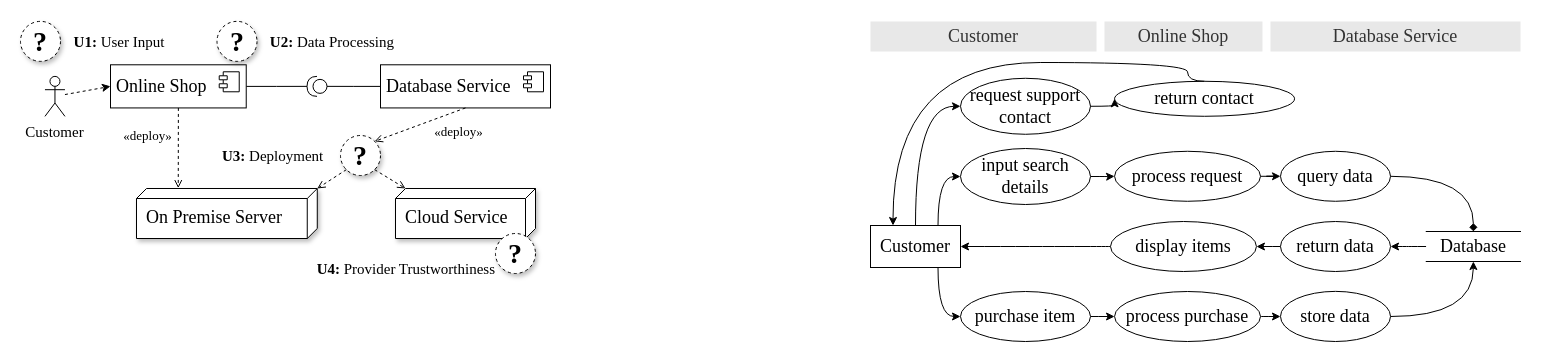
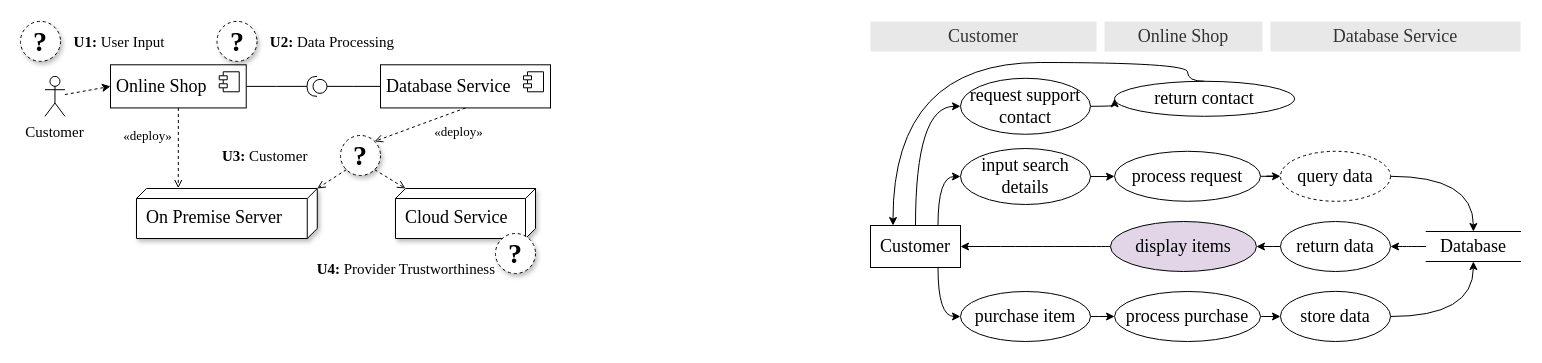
(275, 156) -> (269, 156)
(1336, 176) -> (1336, 176)
(1473, 223) -> (1473, 223)
(1183, 247) -> (1183, 247)
